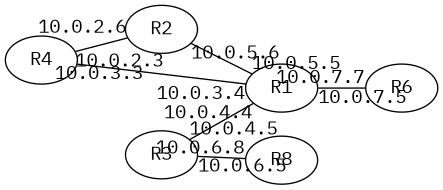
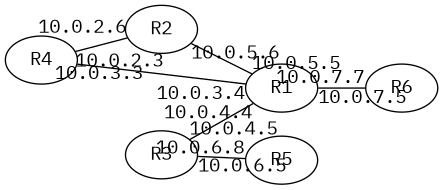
(282, 160) -> (282, 160)
